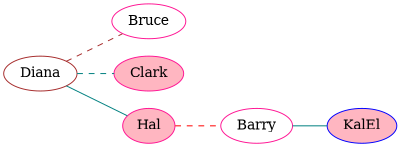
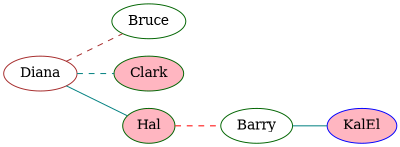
(149, 21) -> (149, 21)
(149, 74) -> (149, 74)
(149, 126) -> (149, 126)
(257, 126) -> (257, 126)
